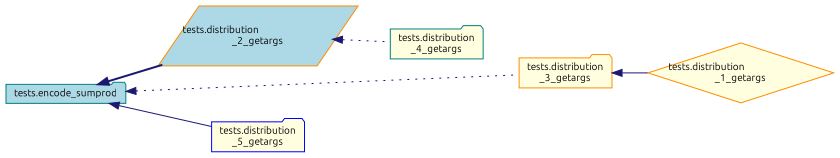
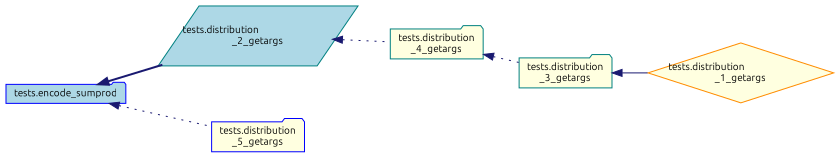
(258, 36) -> (258, 36)
(566, 73) -> (566, 73)
(327, 83) -> (506, 60)
(66, 94) -> (66, 94)
(165, 116) -> (165, 116)
